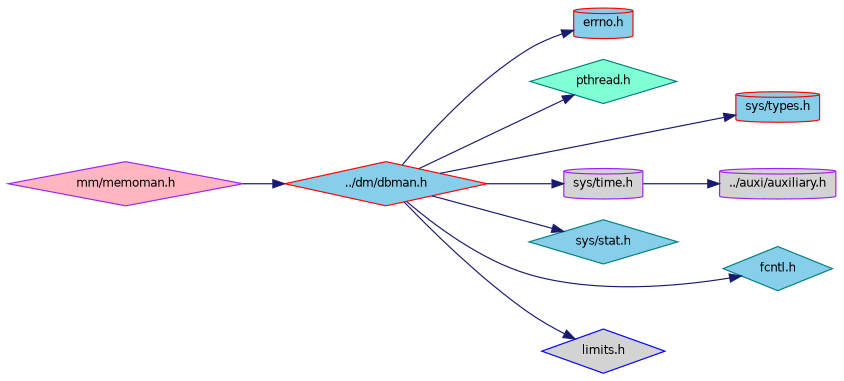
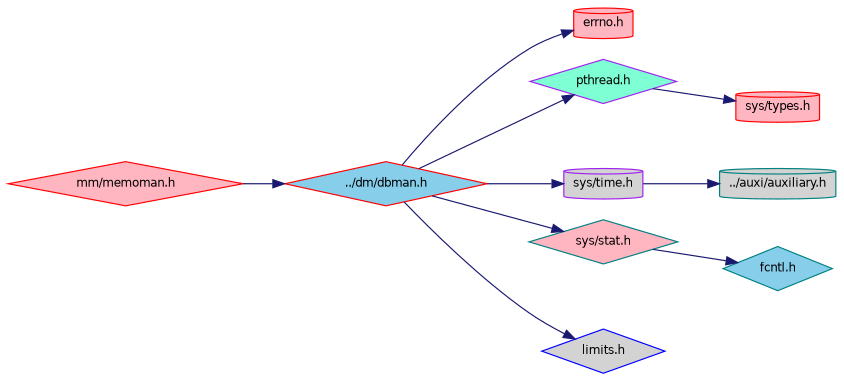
(603, 23) -> (603, 23)
(603, 81) -> (603, 81)
(778, 107) -> (778, 107)
(582, 145) -> (688, 94)
(126, 184) -> (126, 184)
(778, 184) -> (778, 184)
(603, 242) -> (603, 242)
(558, 281) -> (689, 255)
